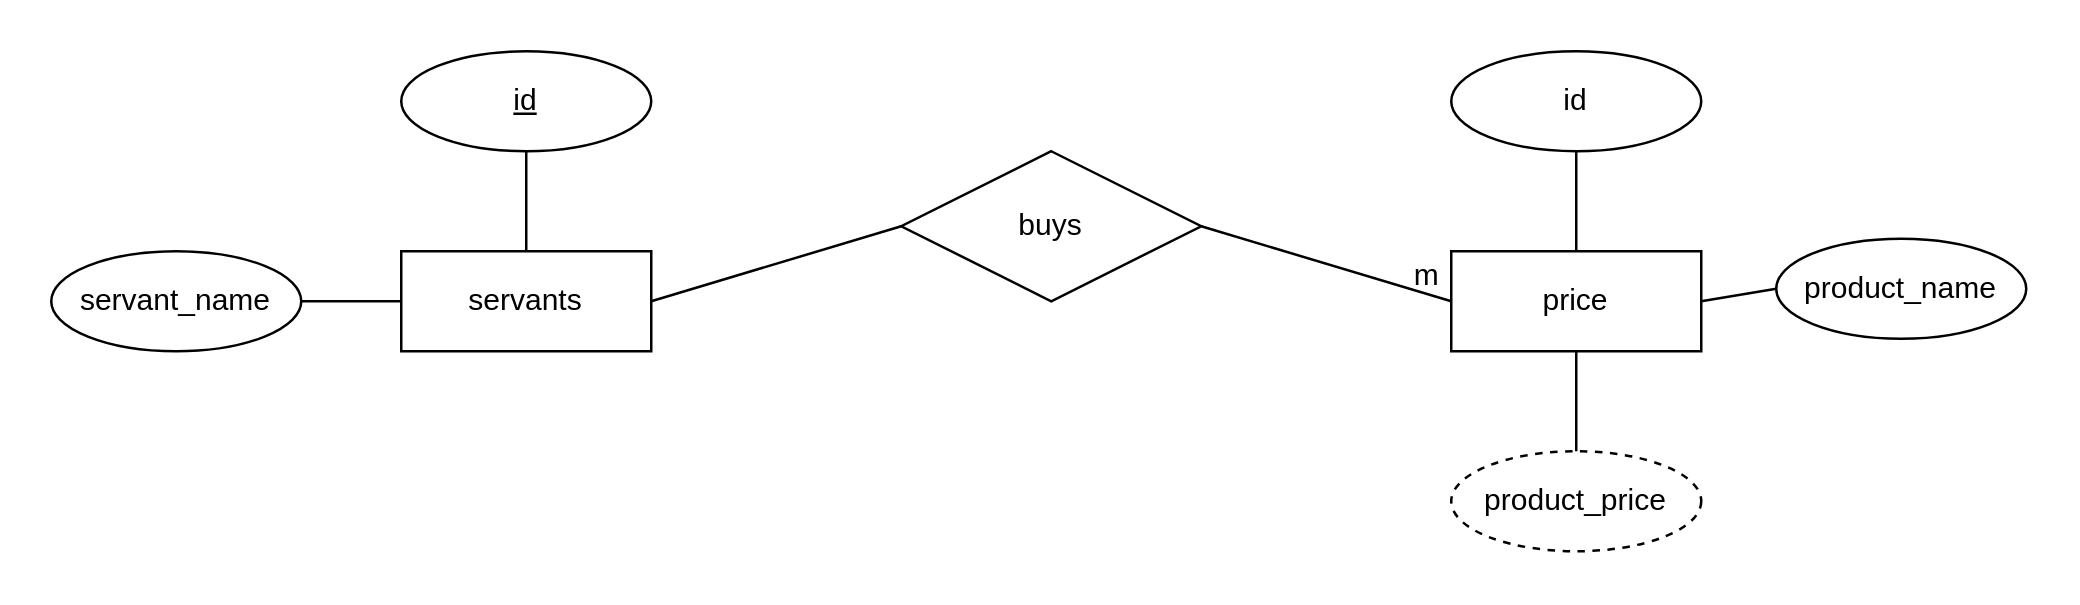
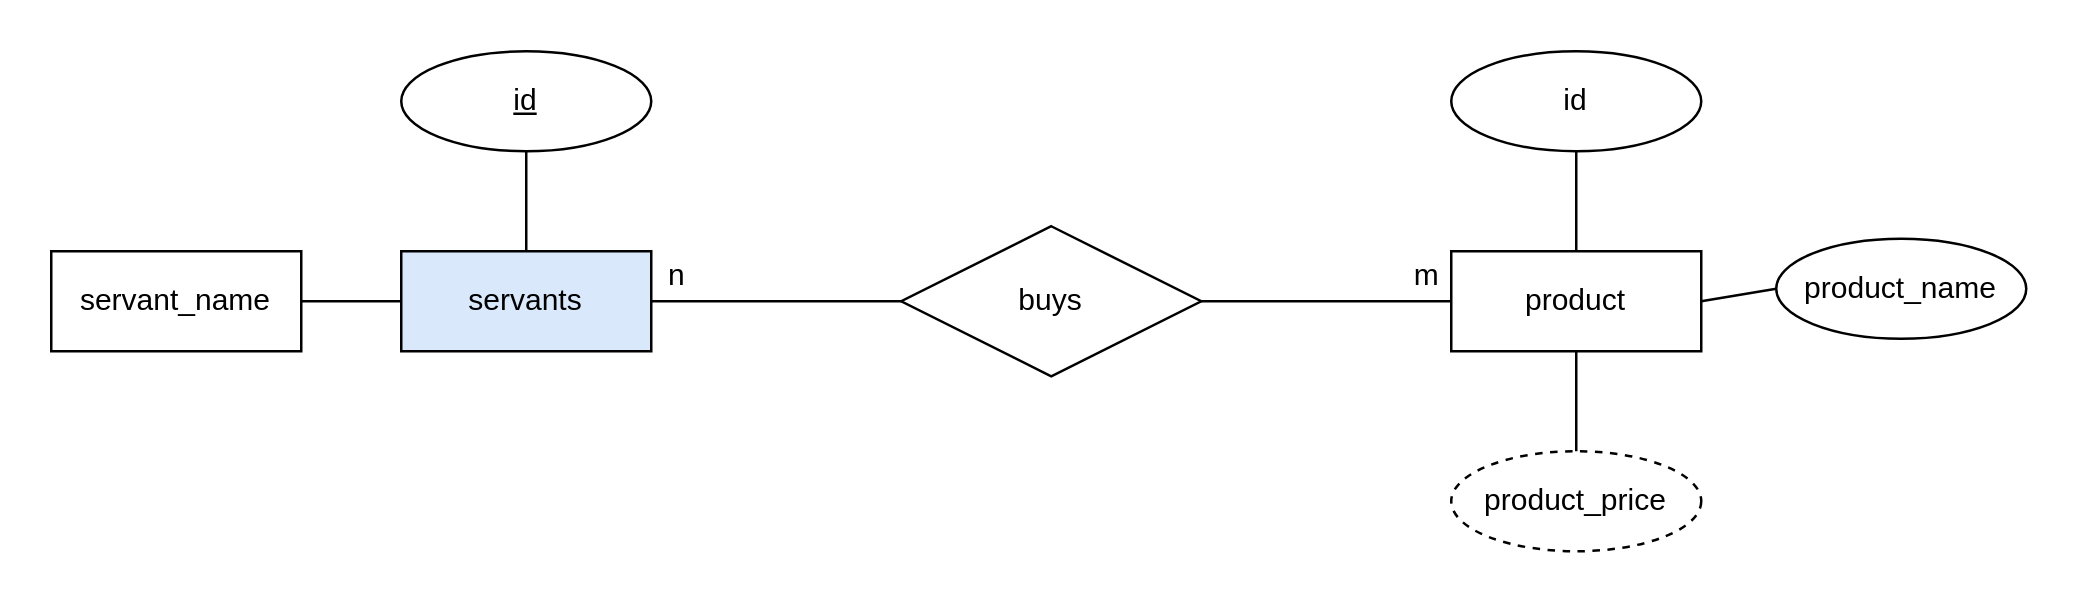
(1051, 226) -> (1051, 301)
none -> (676, 276)
(176, 301) -> (176, 301)
(526, 301) -> (526, 301)
(1576, 301) -> (1576, 301)
